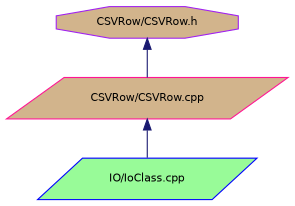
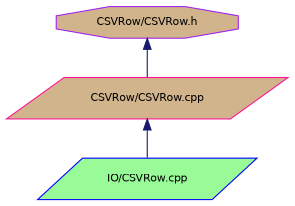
(147, 179) -> (147, 179)
